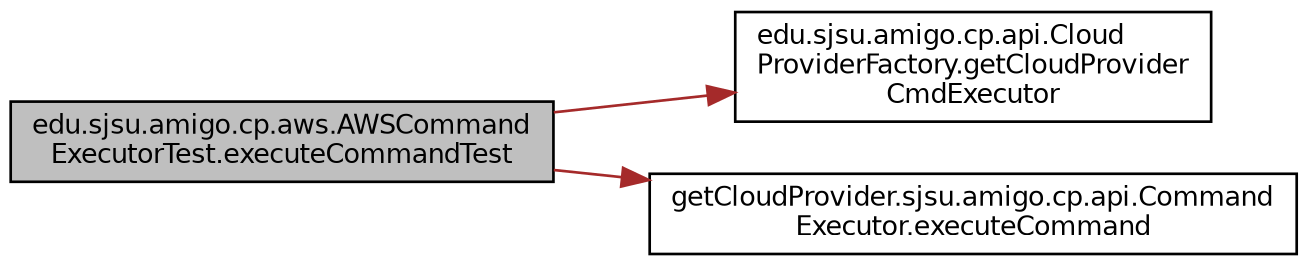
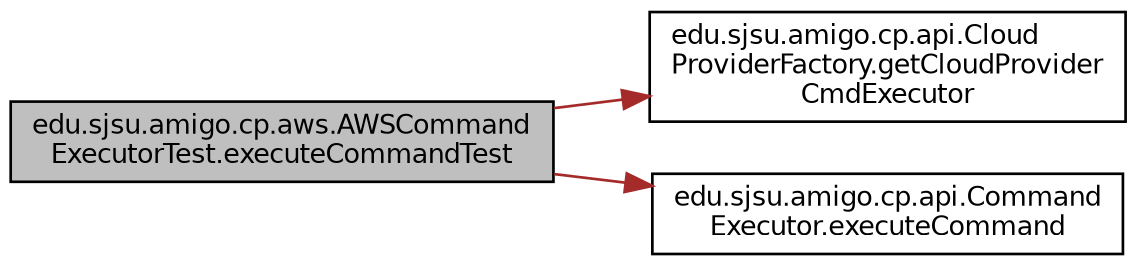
(973, 214) -> (888, 214)
